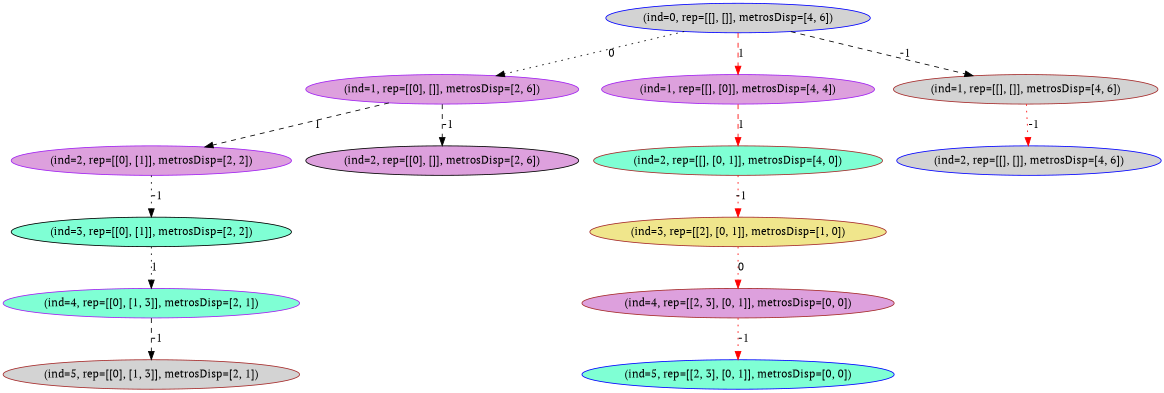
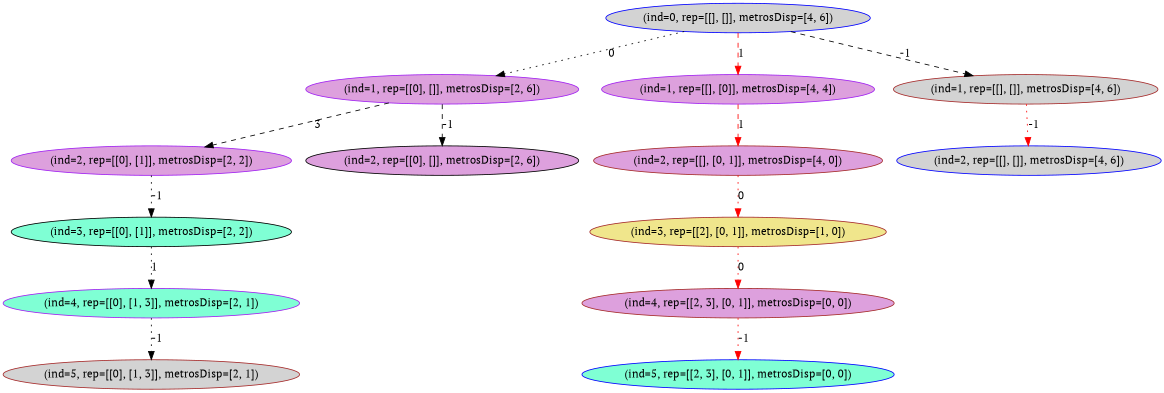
(318, 125) -> (318, 125)
(738, 161) -> (738, 161)
(741, 196) -> (741, 196)
(151, 335) -> (151, 335)
